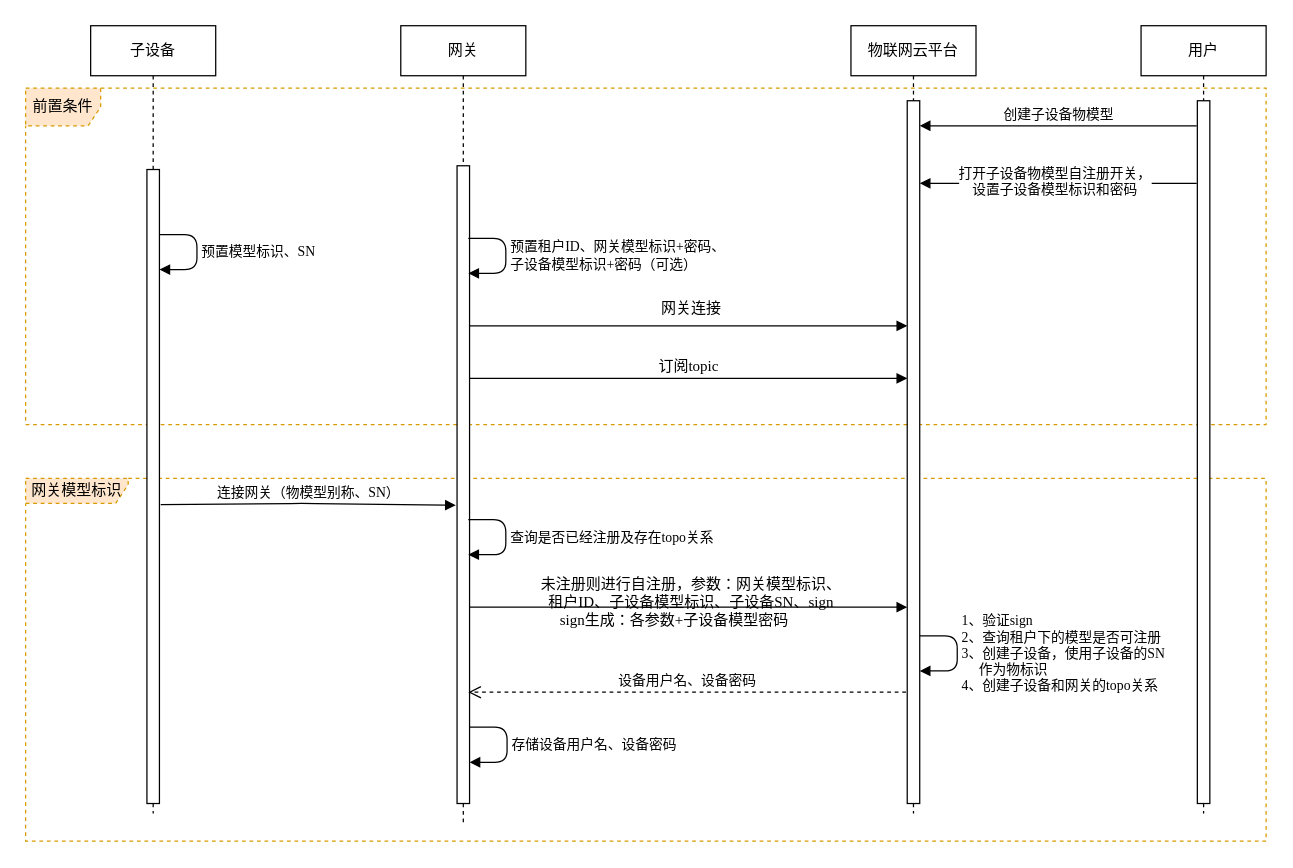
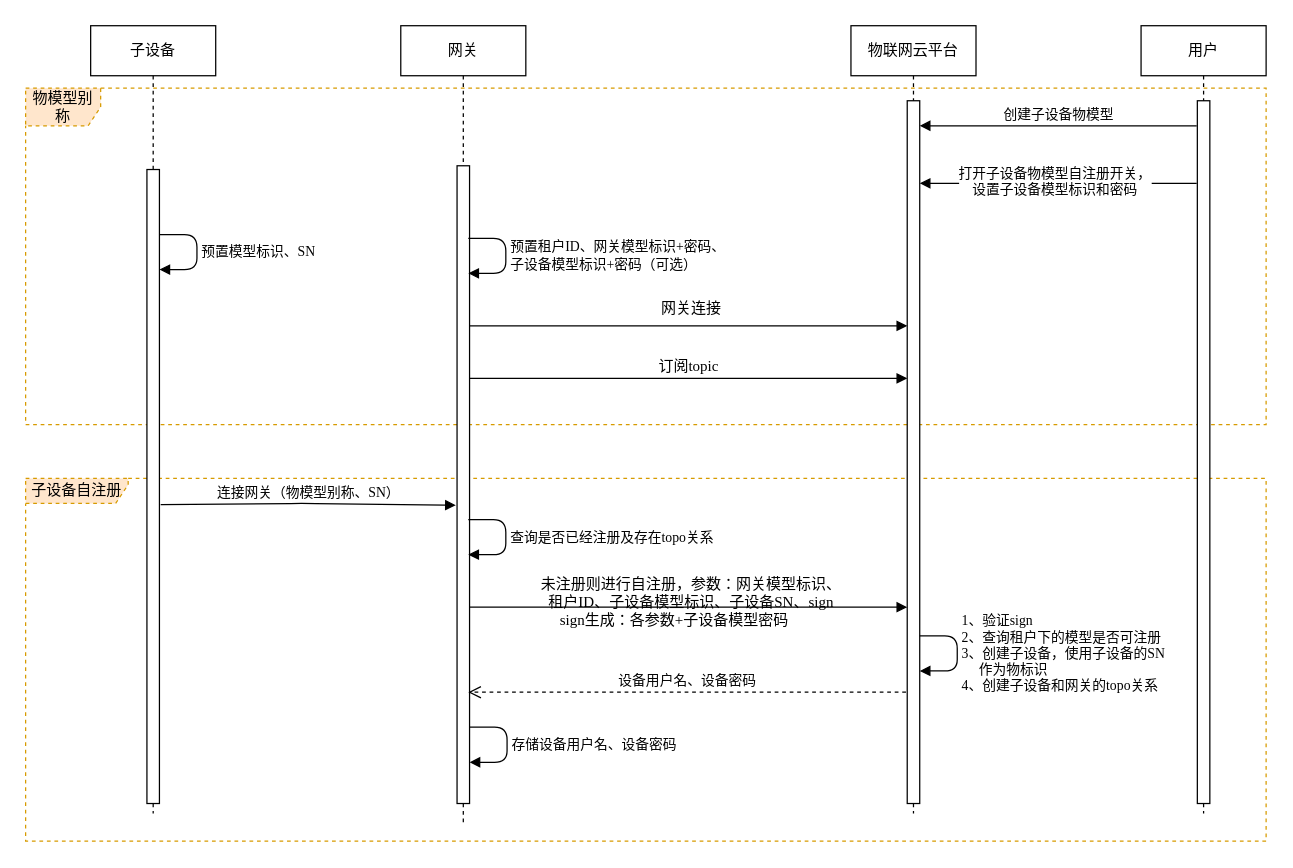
(63, 107) -> (63, 107)
(77, 491) -> (77, 491)
